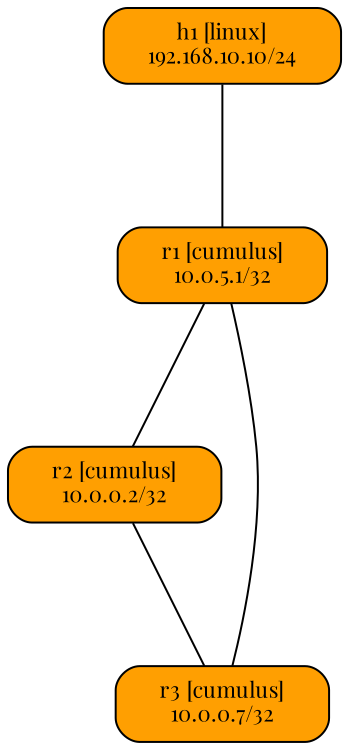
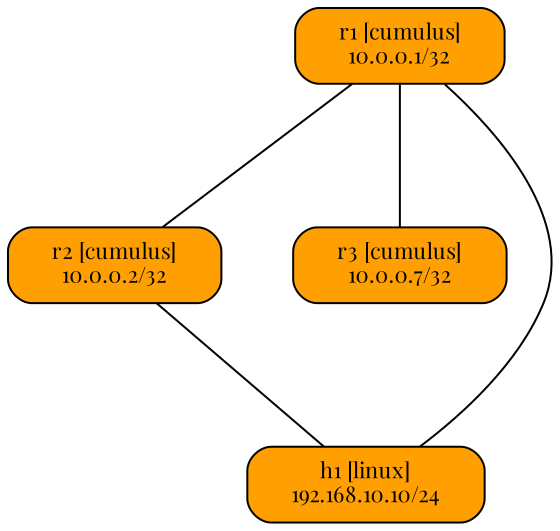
(222, 265) -> (400, 46)
(169, 595) -> (240, 375)
